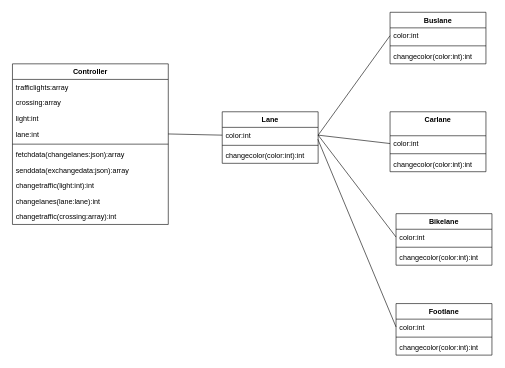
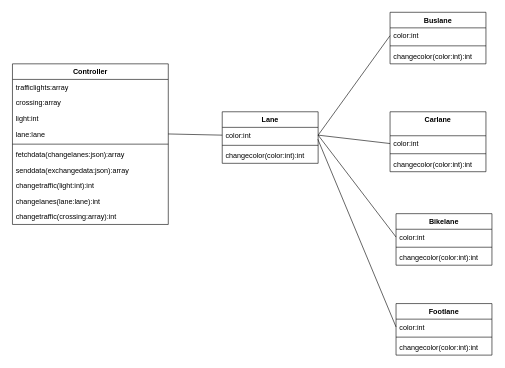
(29, 134) -> (31, 134)
